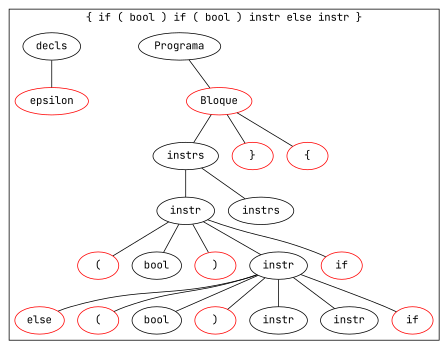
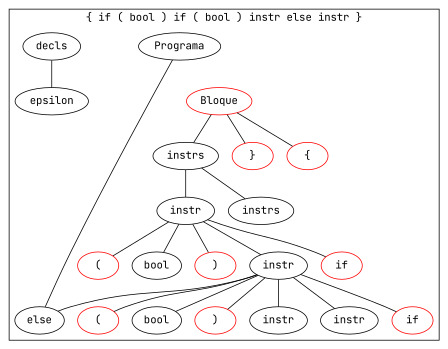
(199, 74) -> (106, 182)
(52, 101) -> (52, 101)
(40, 320) -> (40, 320)
